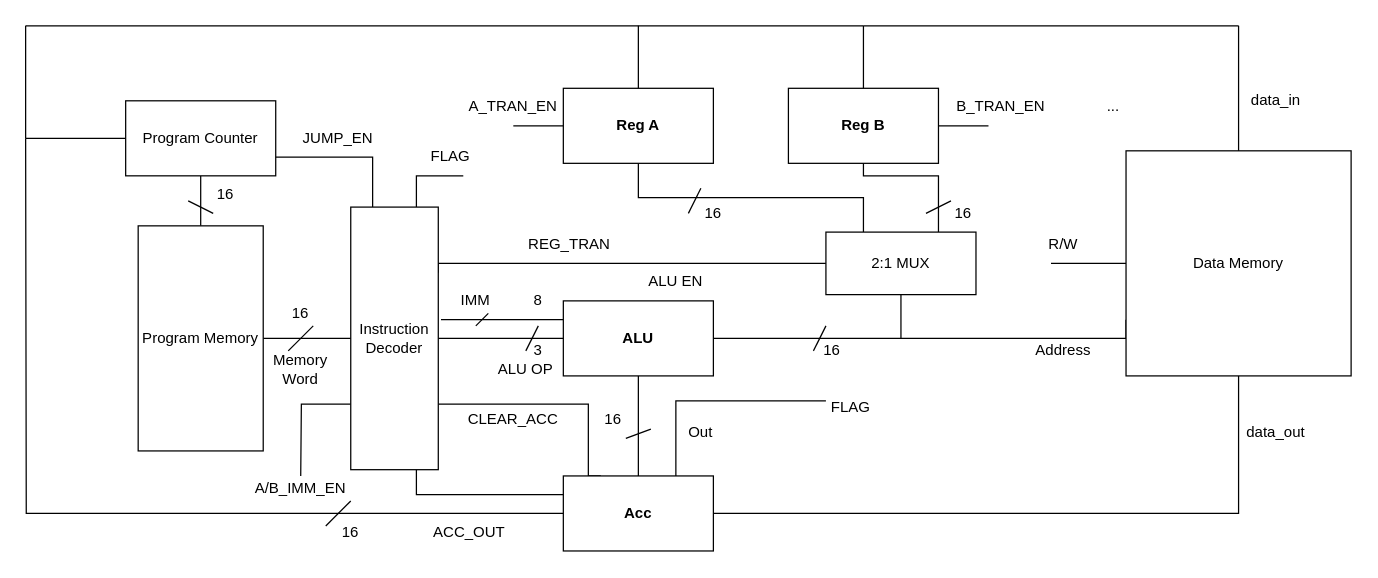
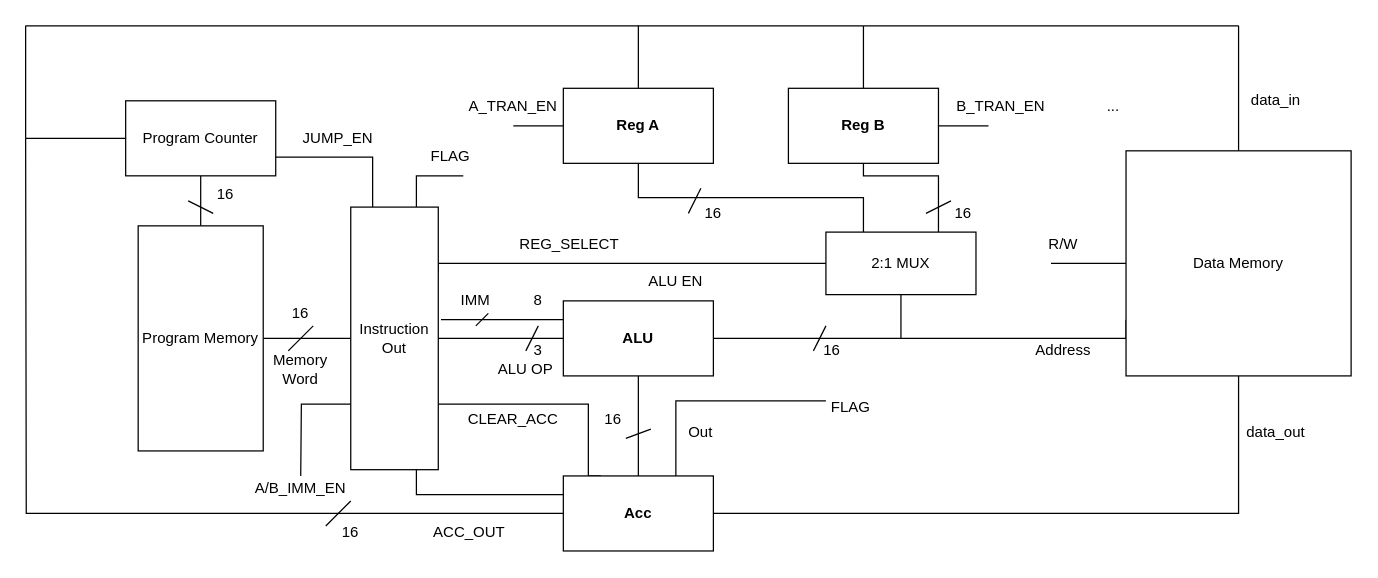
(569, 244) -> (569, 244)
(394, 338) -> (394, 338)
